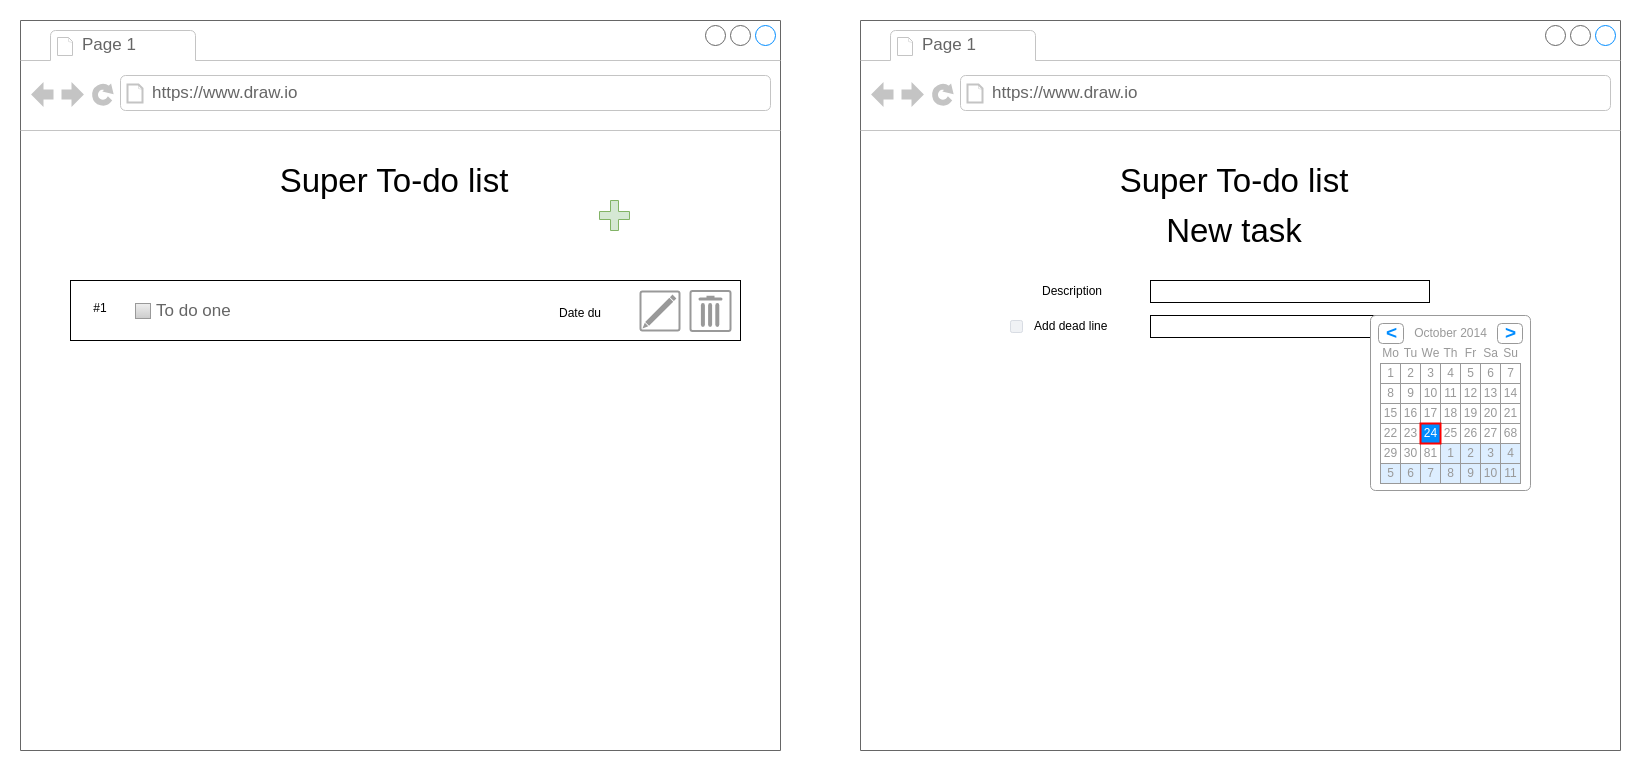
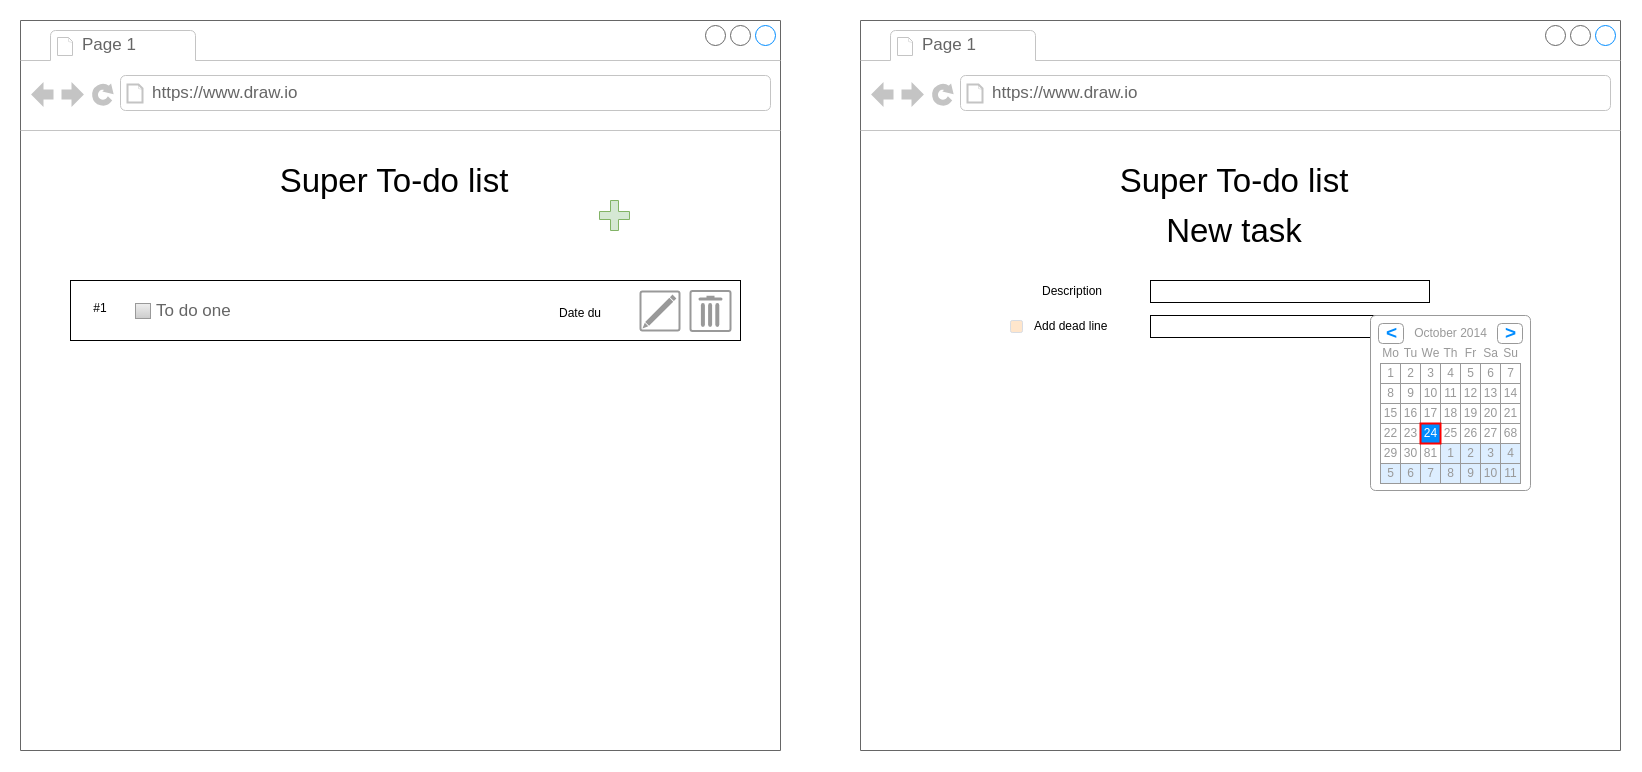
(1017, 327) -> (1017, 327)
